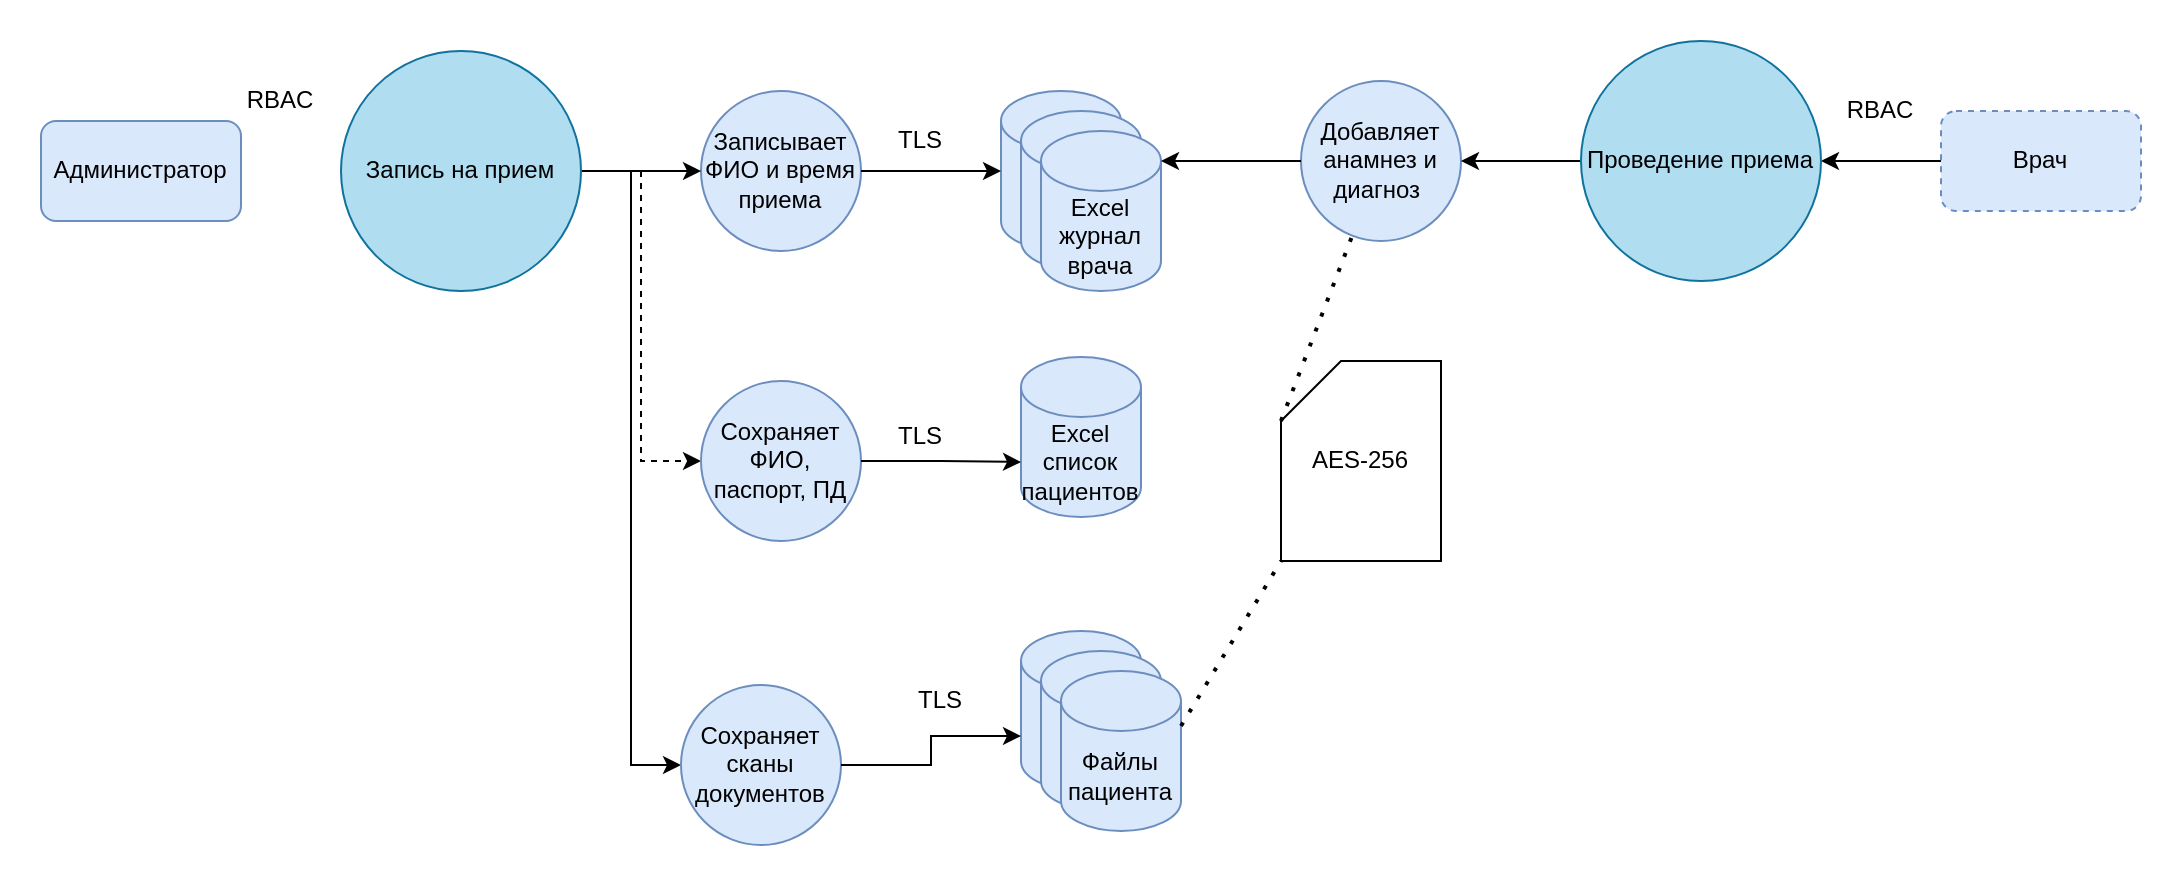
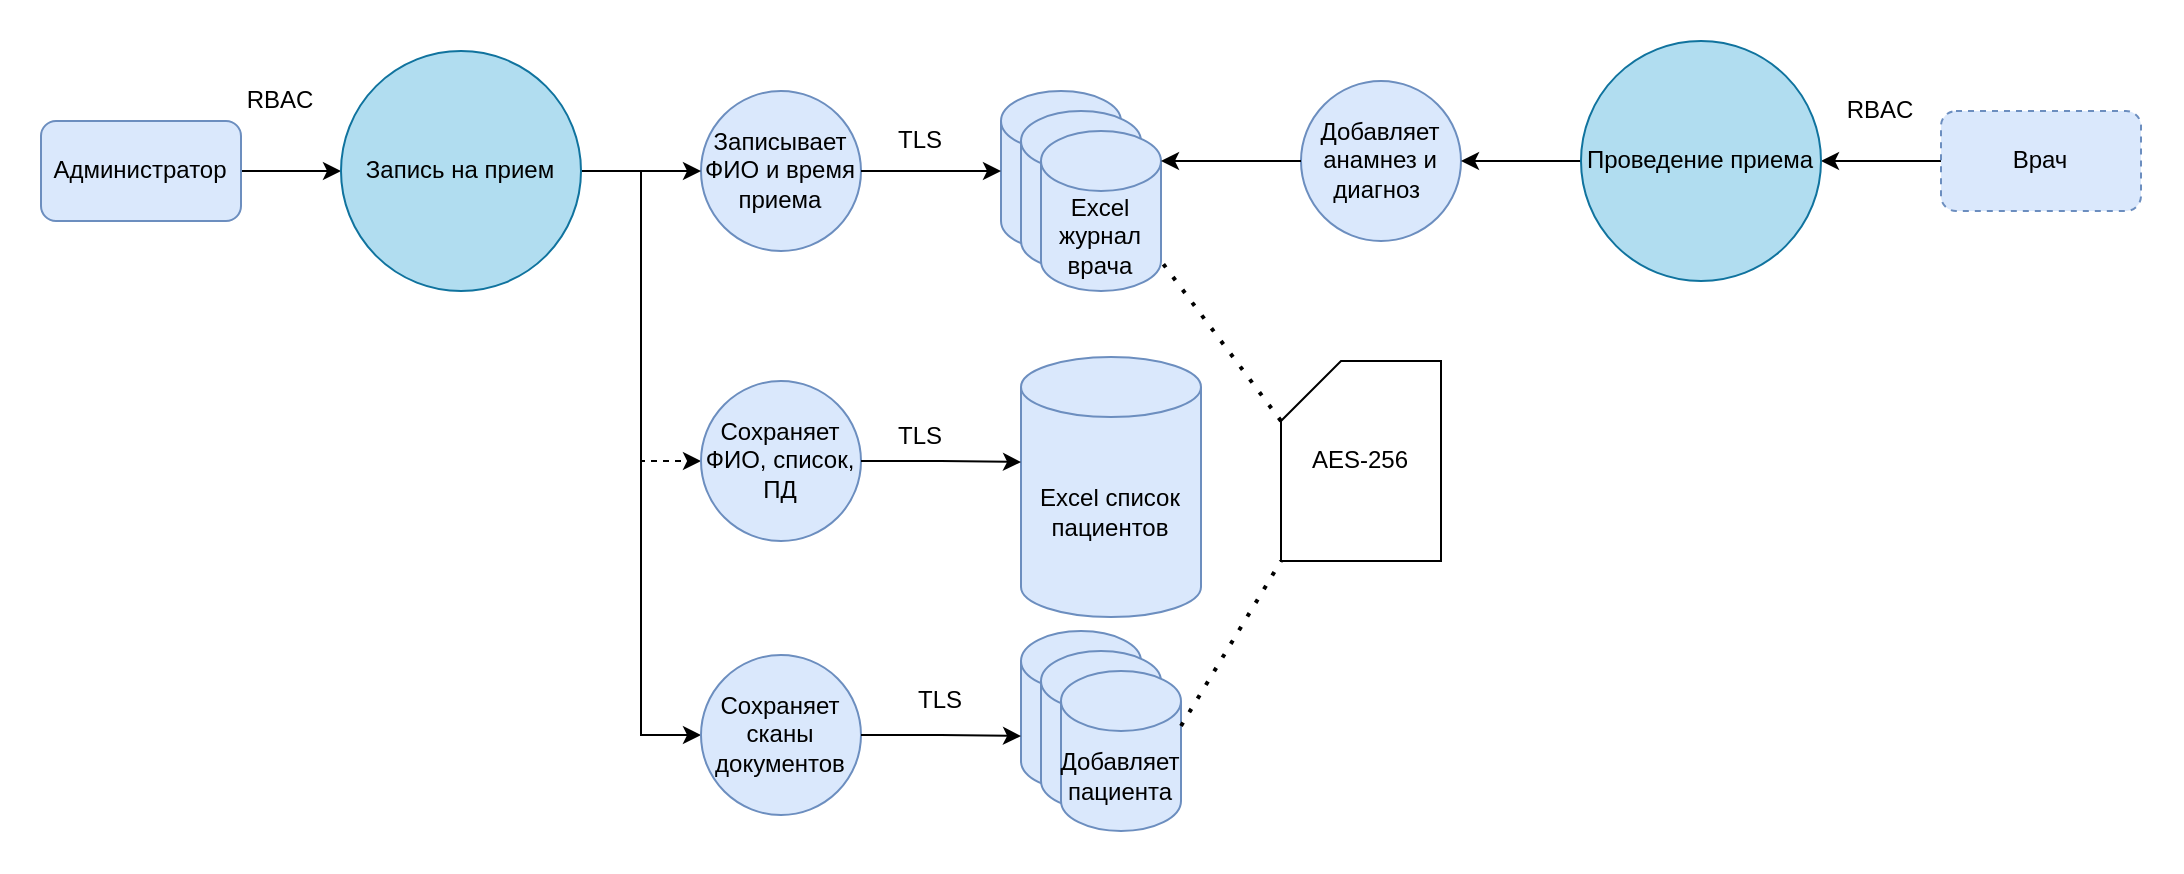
none -> (284, 171)
(1301, 370) -> (1253, 384)
(1081, 437) -> (1111, 487)
(781, 461) -> (781, 461)
(761, 765) -> (781, 735)
(1121, 777) -> (1121, 777)
